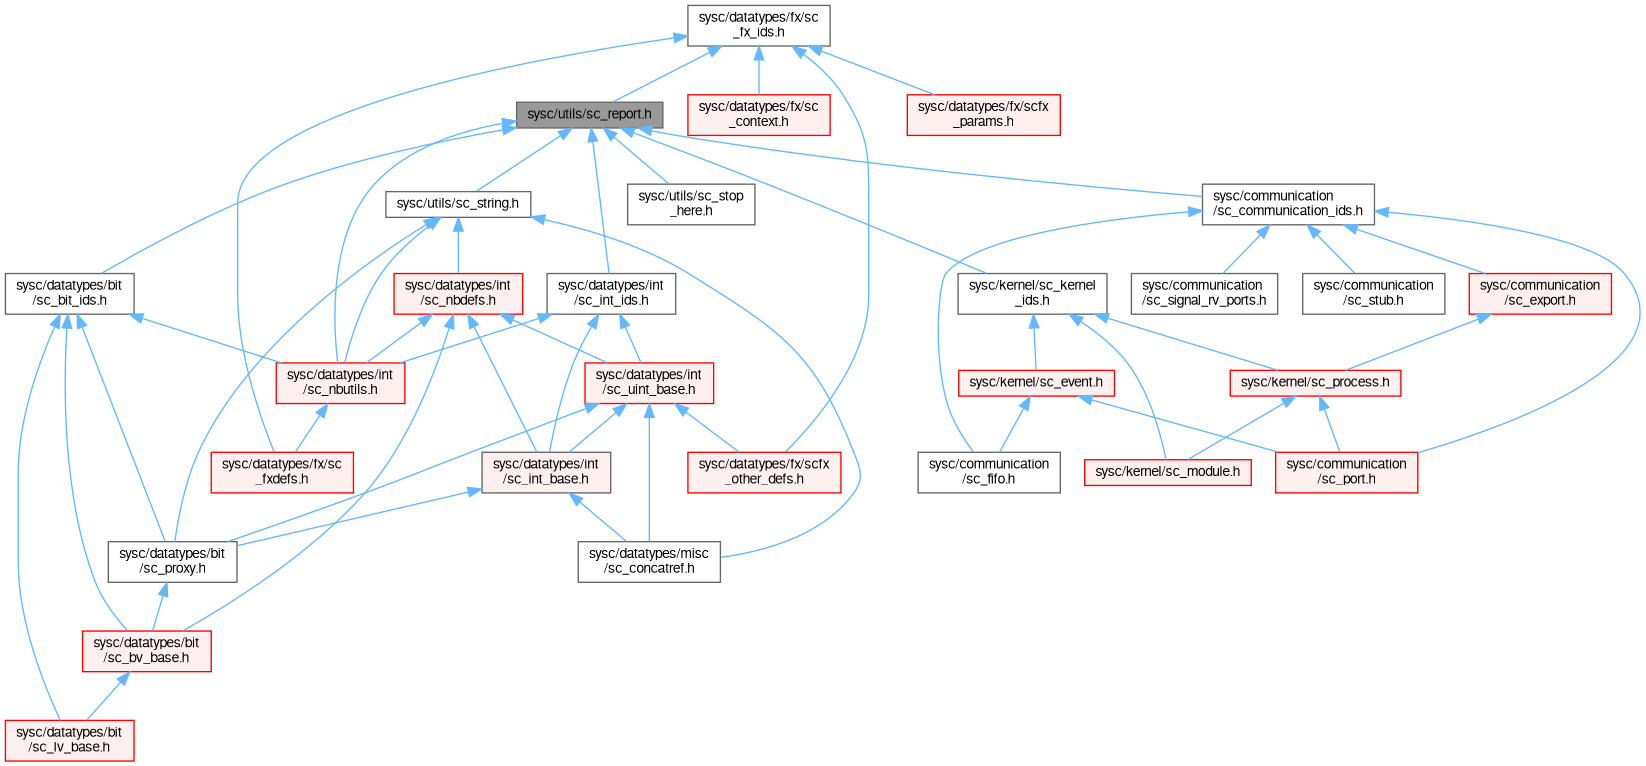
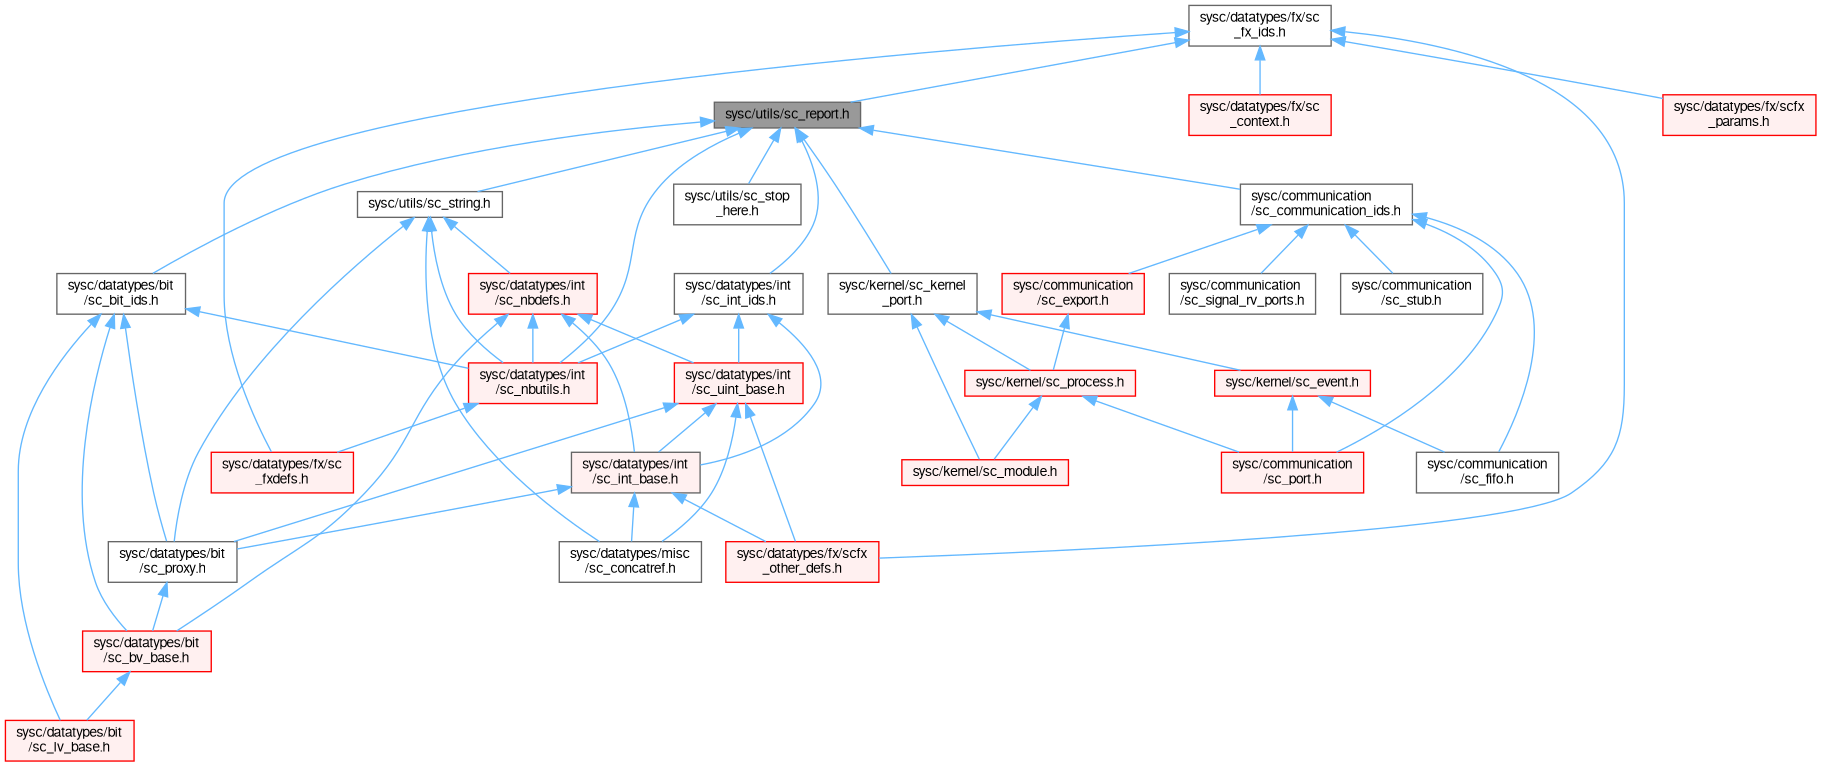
(1033, 294) -> (903, 294)
none -> (725, 521)
